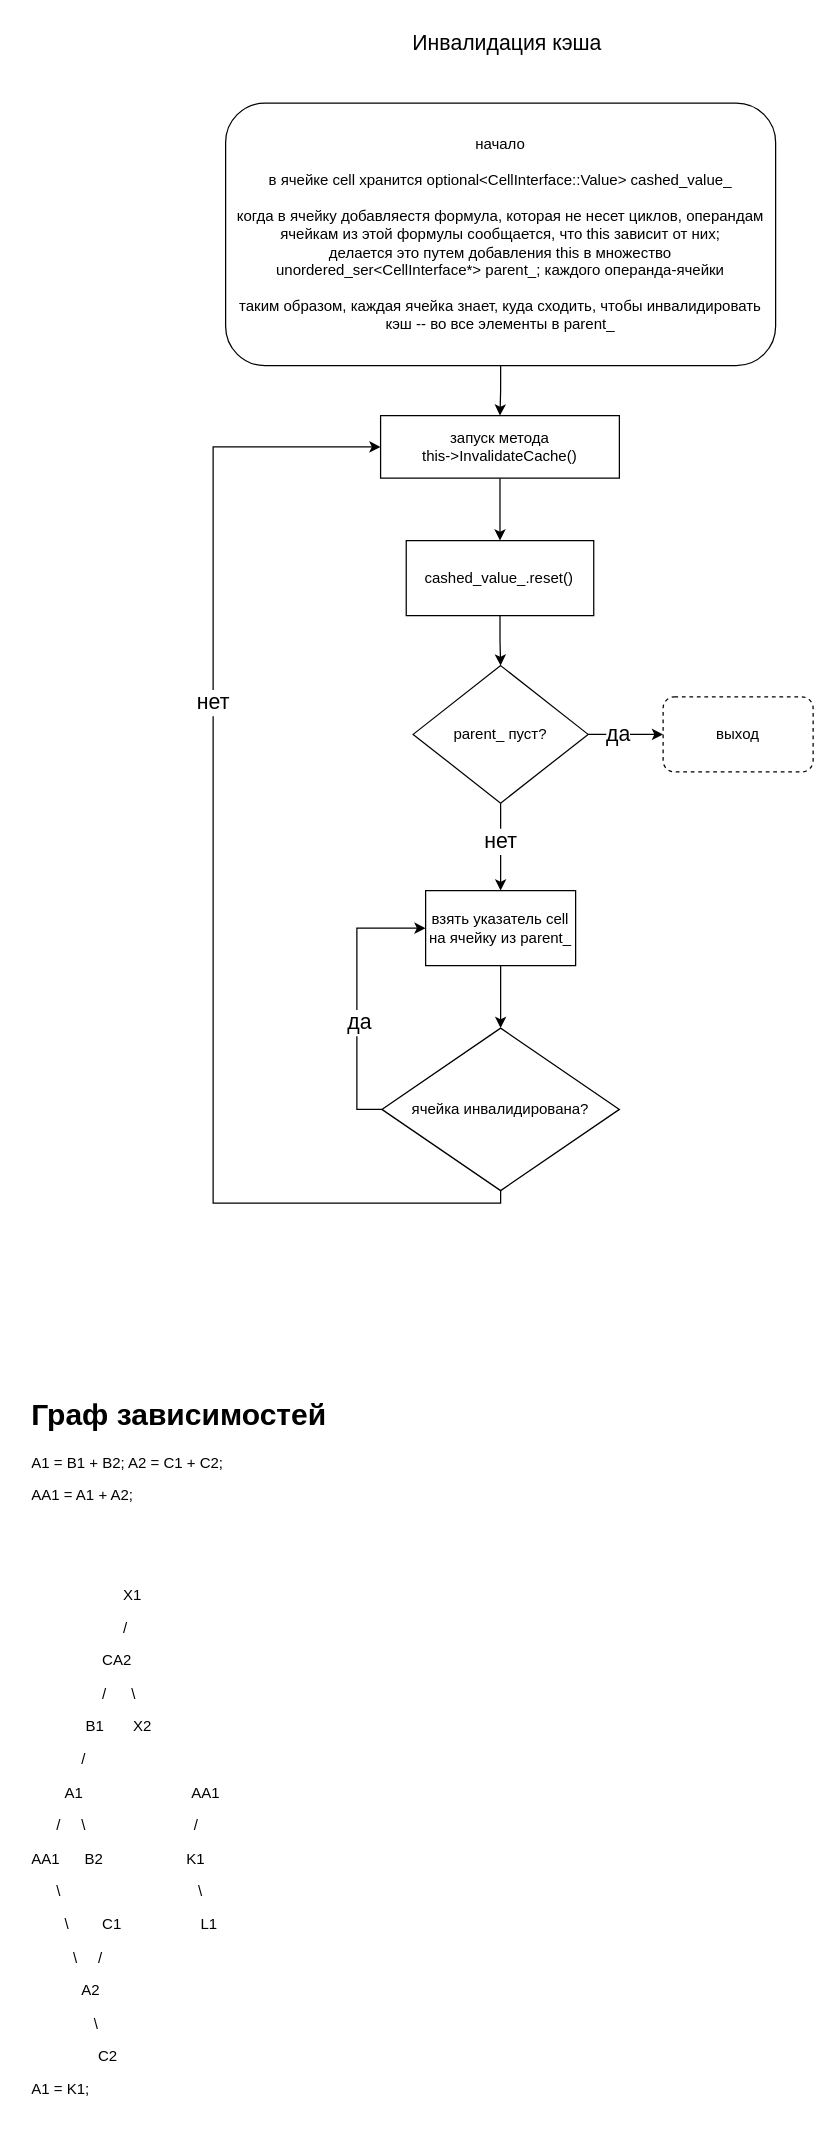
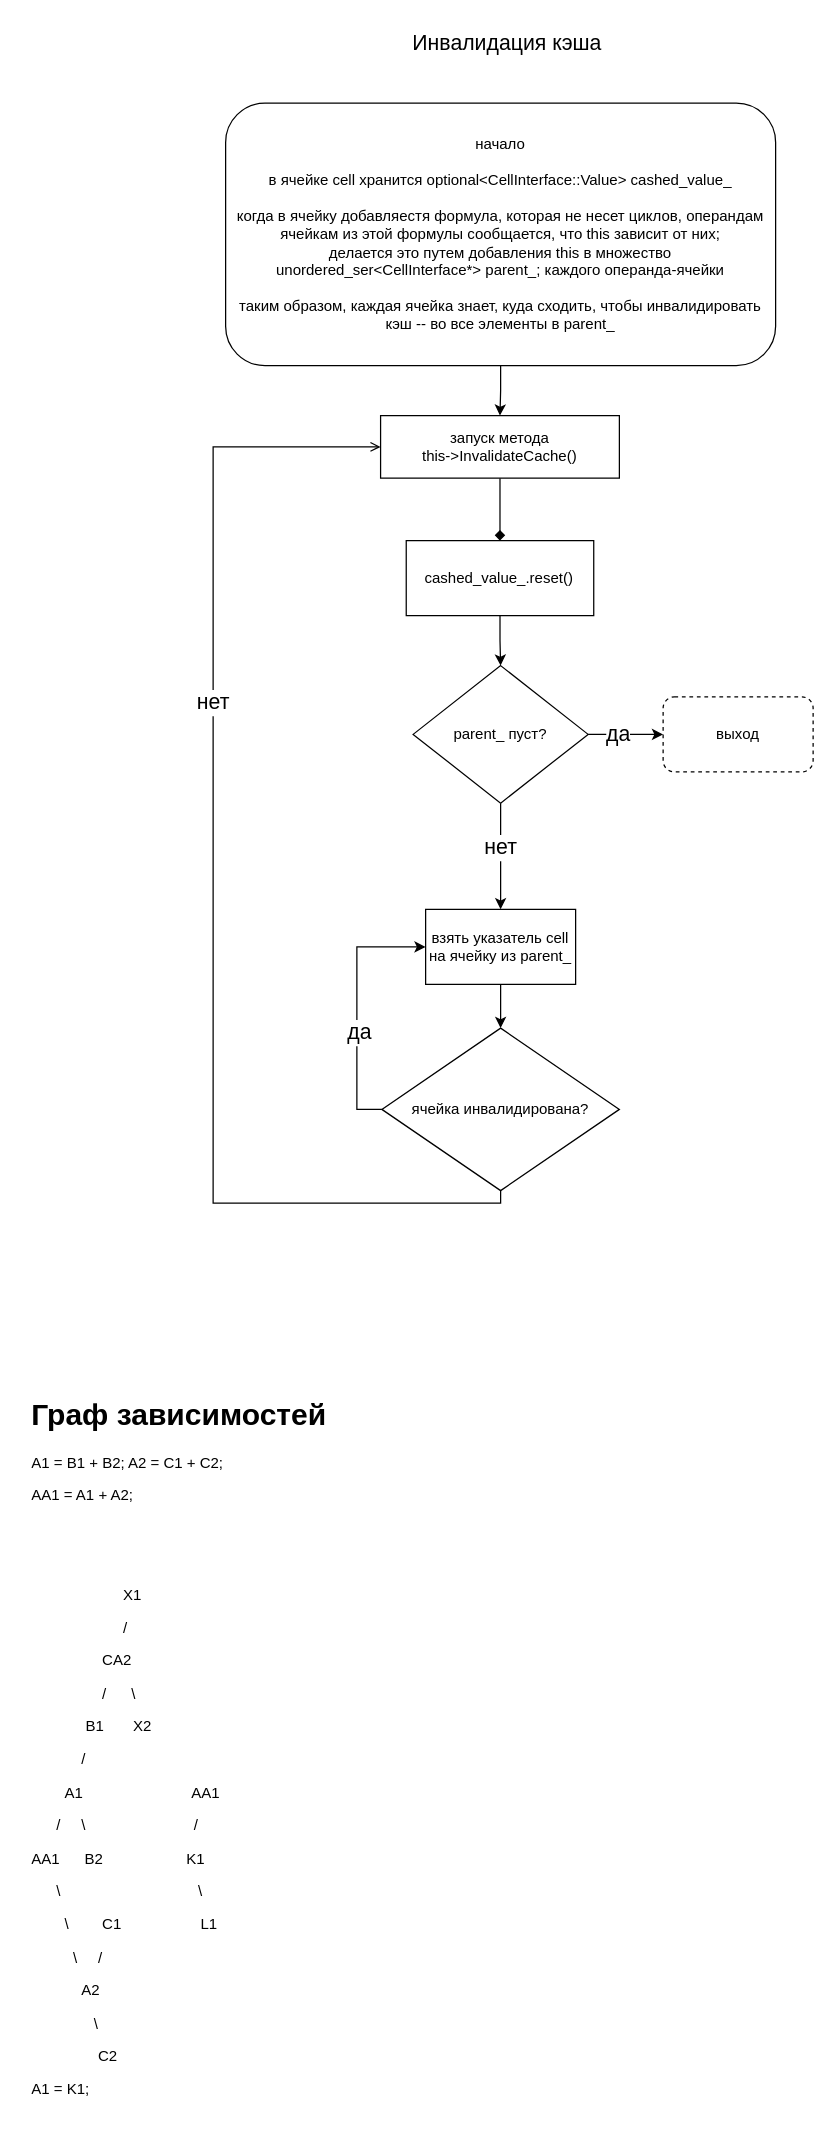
(371, 447) -> (372, 447)
(500, 531) -> (500, 530)
(501, 928) -> (501, 947)
